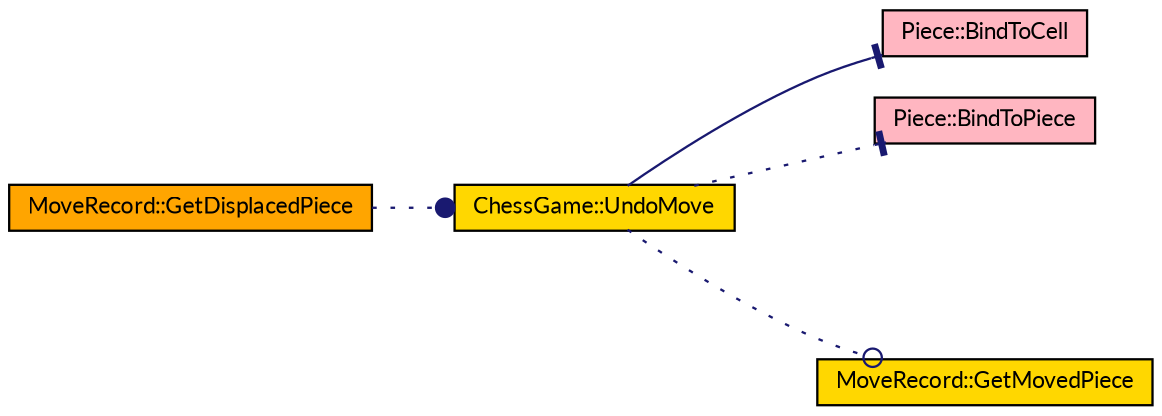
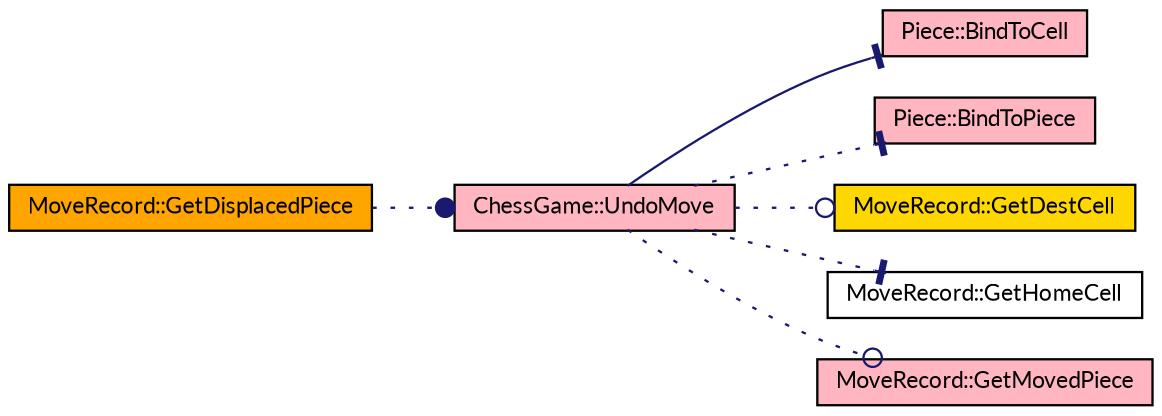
(595, 208) -> (595, 208)
none -> (985, 208)
none -> (985, 295)
(985, 382) -> (985, 382)
